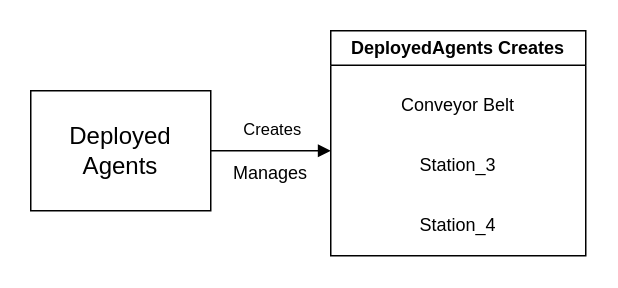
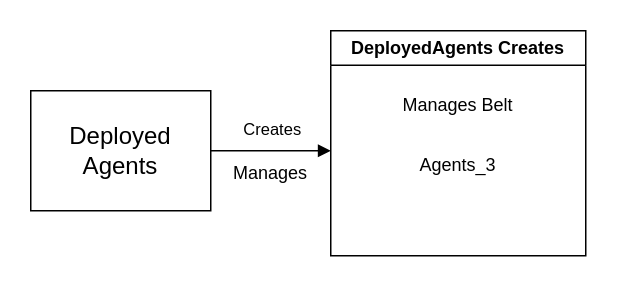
(458, 106) -> (458, 106)
(458, 166) -> (458, 166)
(458, 226) -> none
